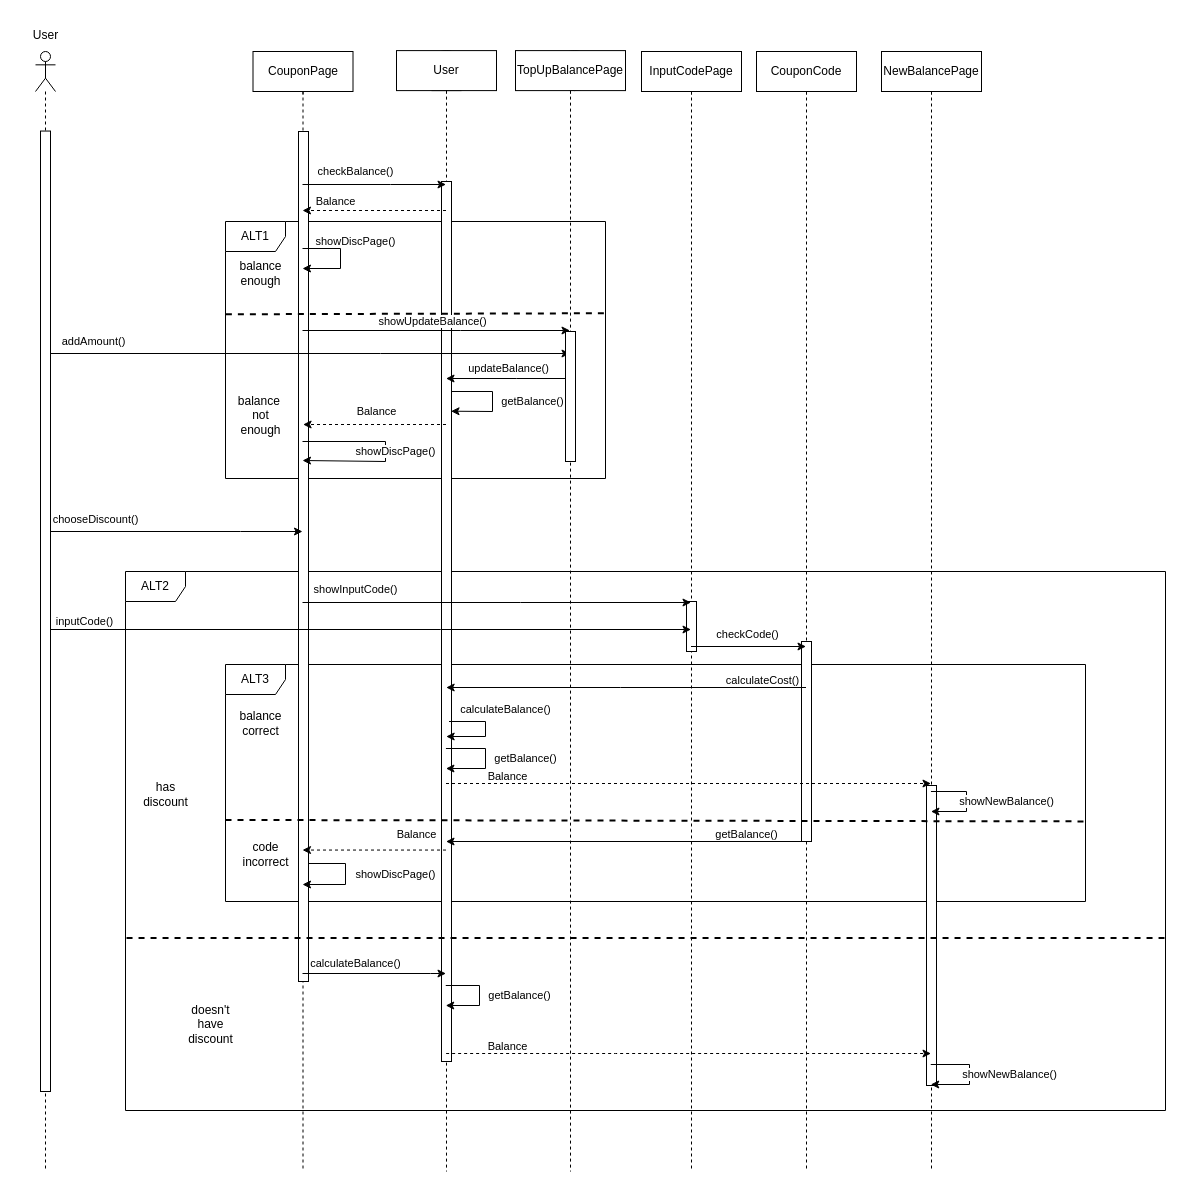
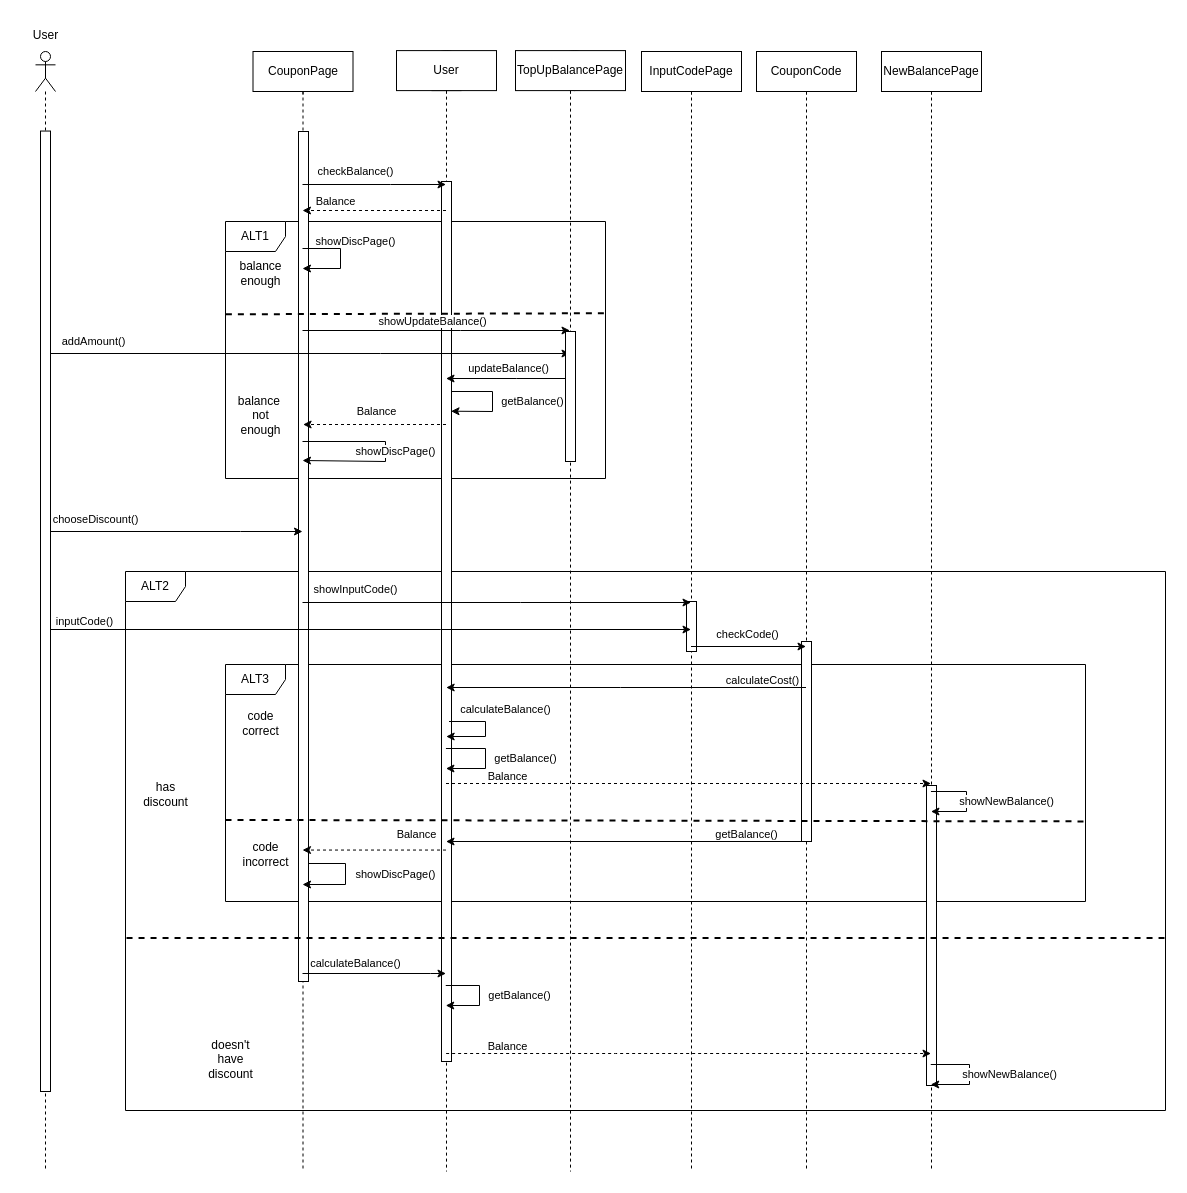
(261, 724) -> (261, 724)
(211, 1025) -> (231, 1060)
